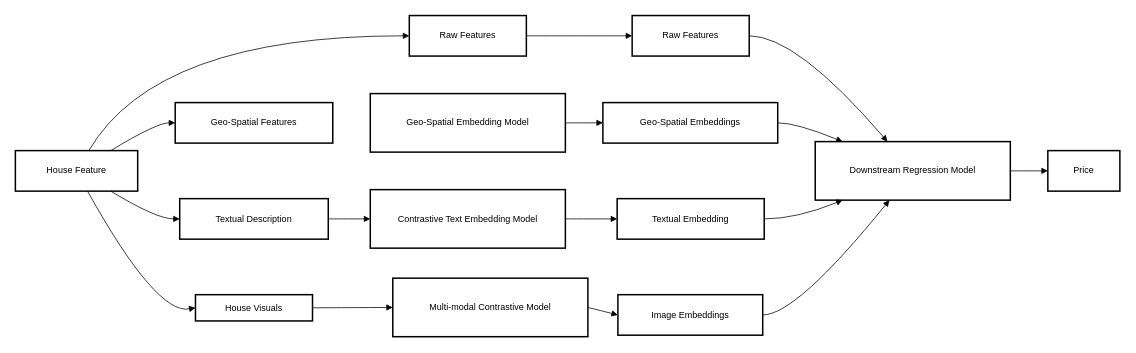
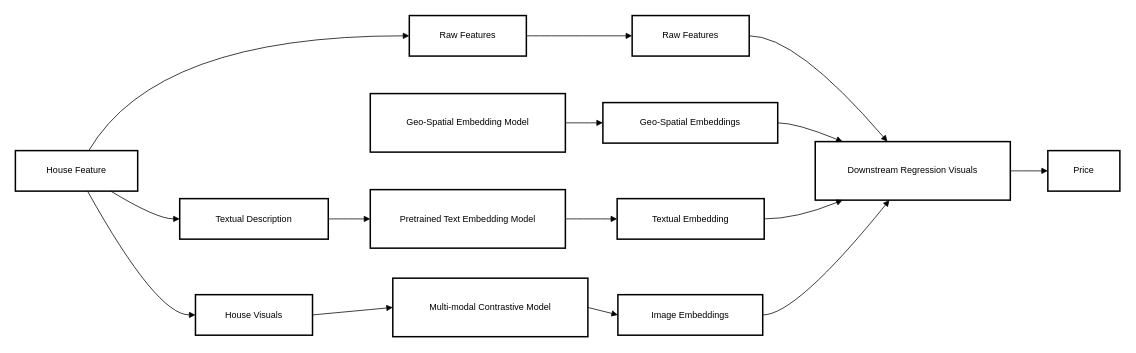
(254, 123) -> none
(138, 135) -> none
(912, 171) -> (912, 171)
(468, 219) -> (468, 219)
(254, 308) -> (254, 315)
